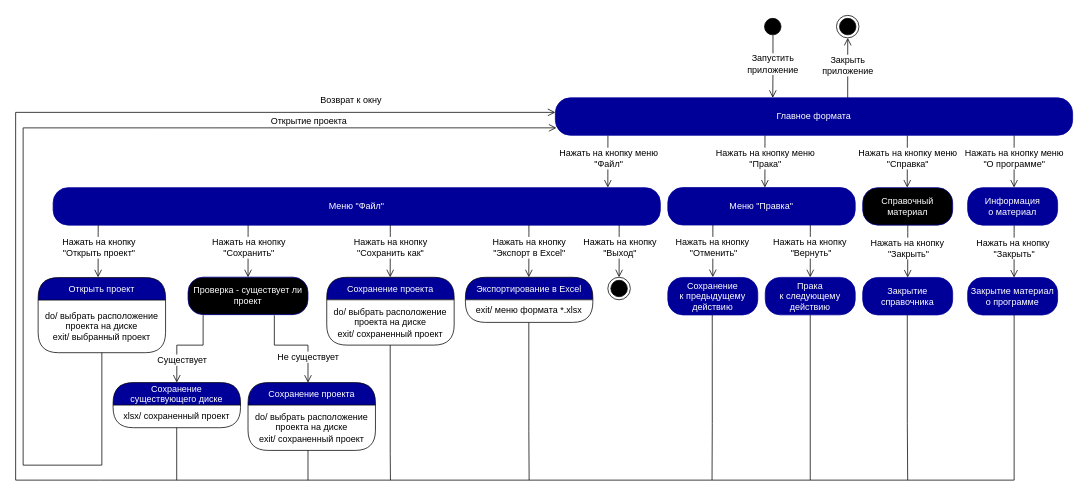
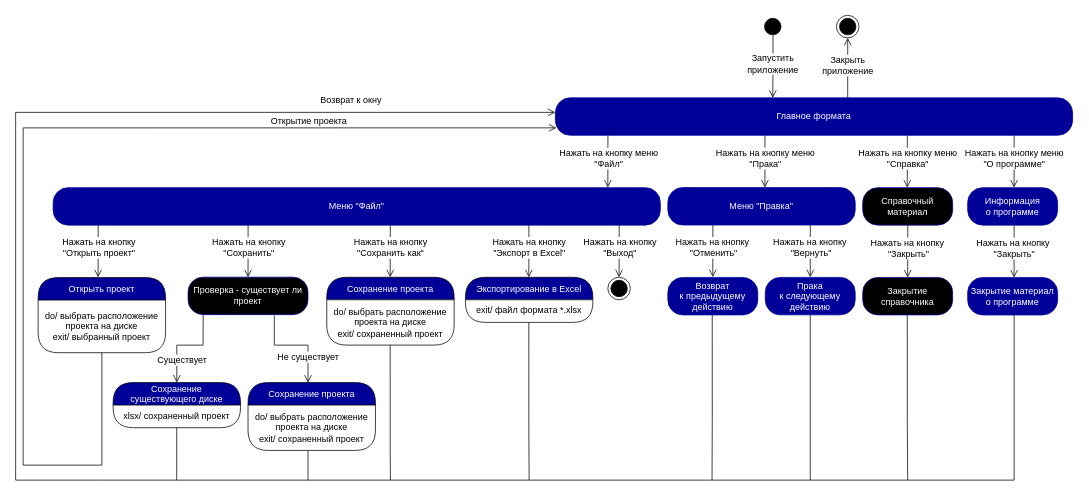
(1013, 207) -> (1013, 207)
(908, 296) -> (908, 296)
(713, 297) -> (713, 297)
(529, 311) -> (529, 311)
